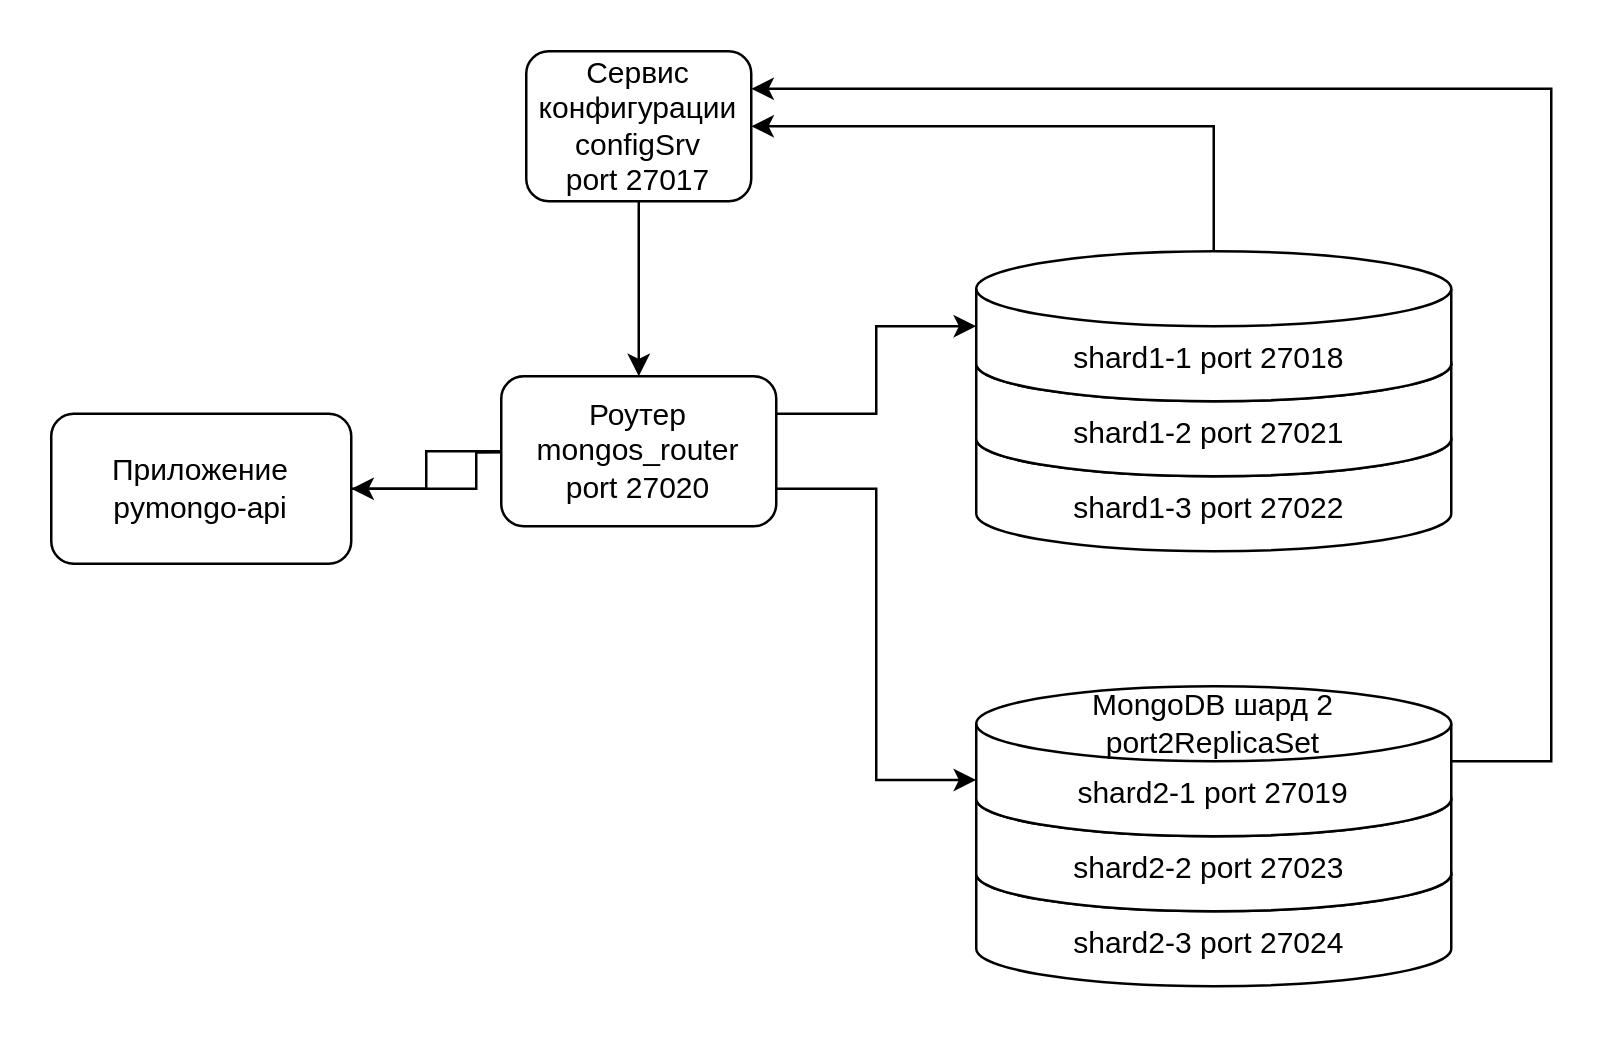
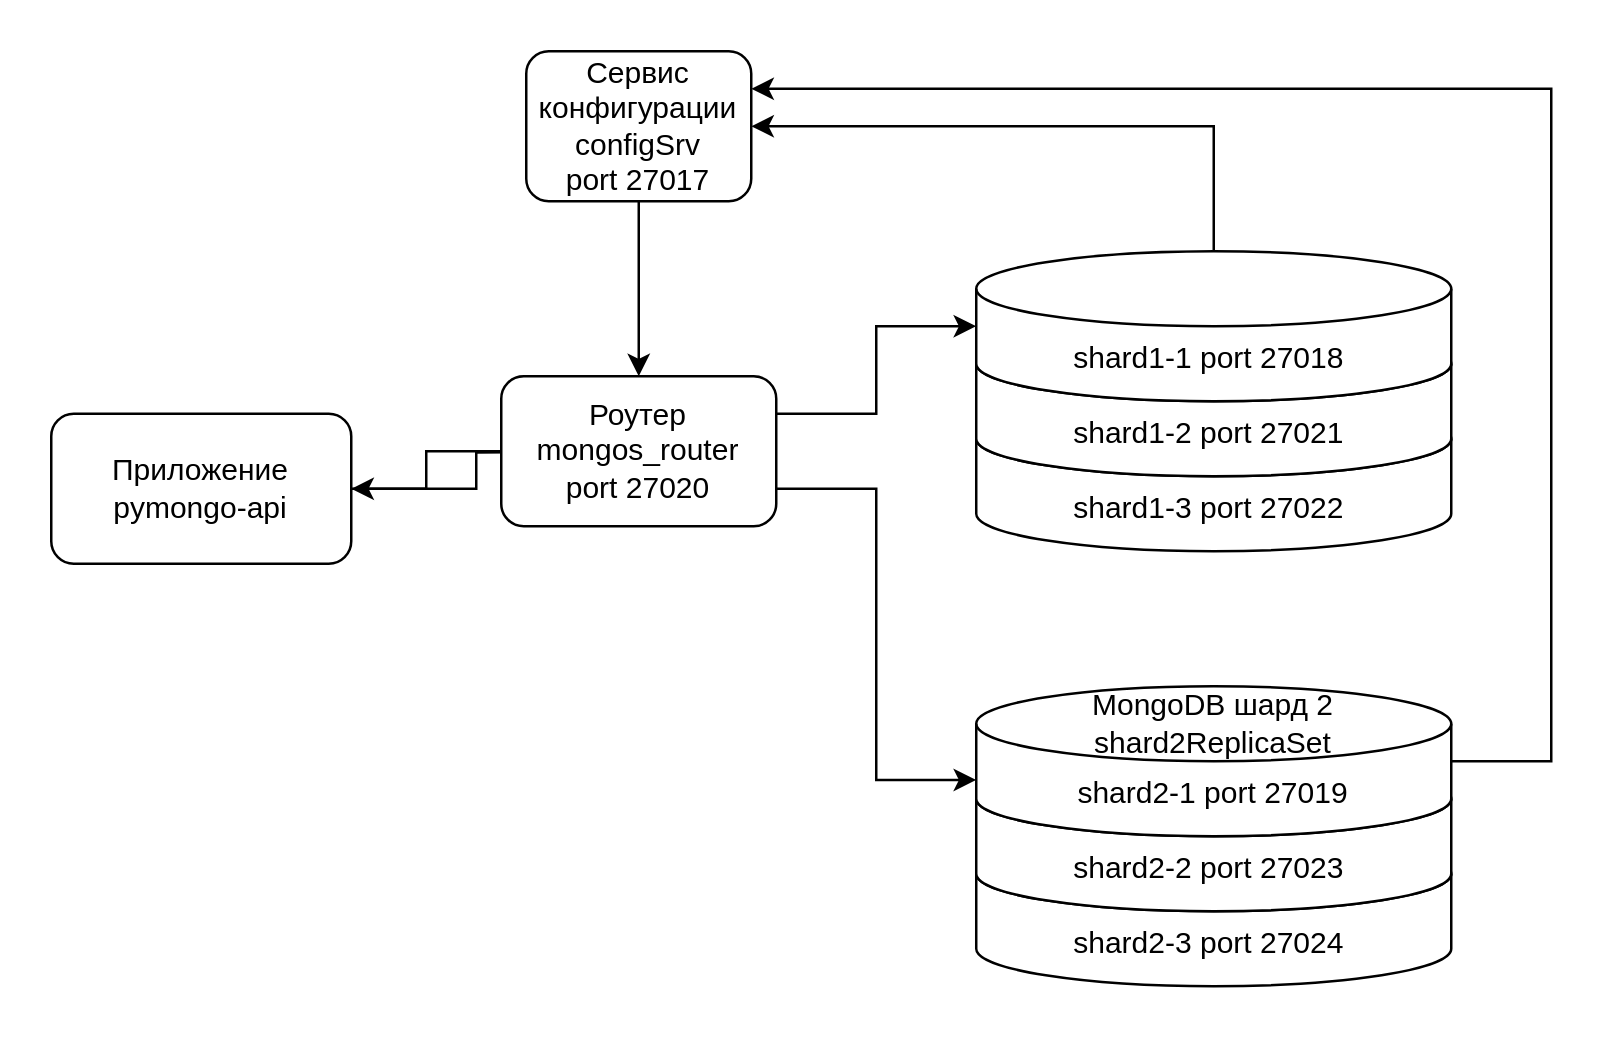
(1214, 724) -> (1214, 724)
